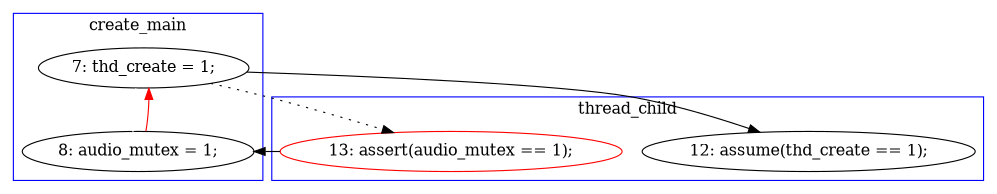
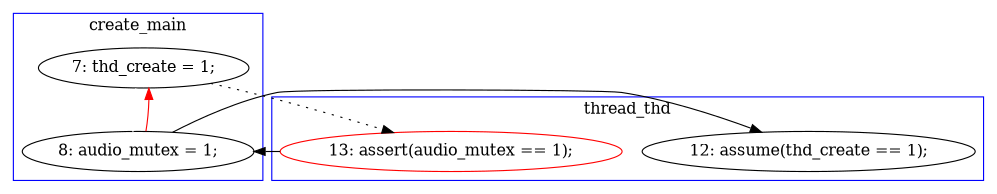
(500, 84) -> (460, 90)
(628, 110) -> (628, 110)
